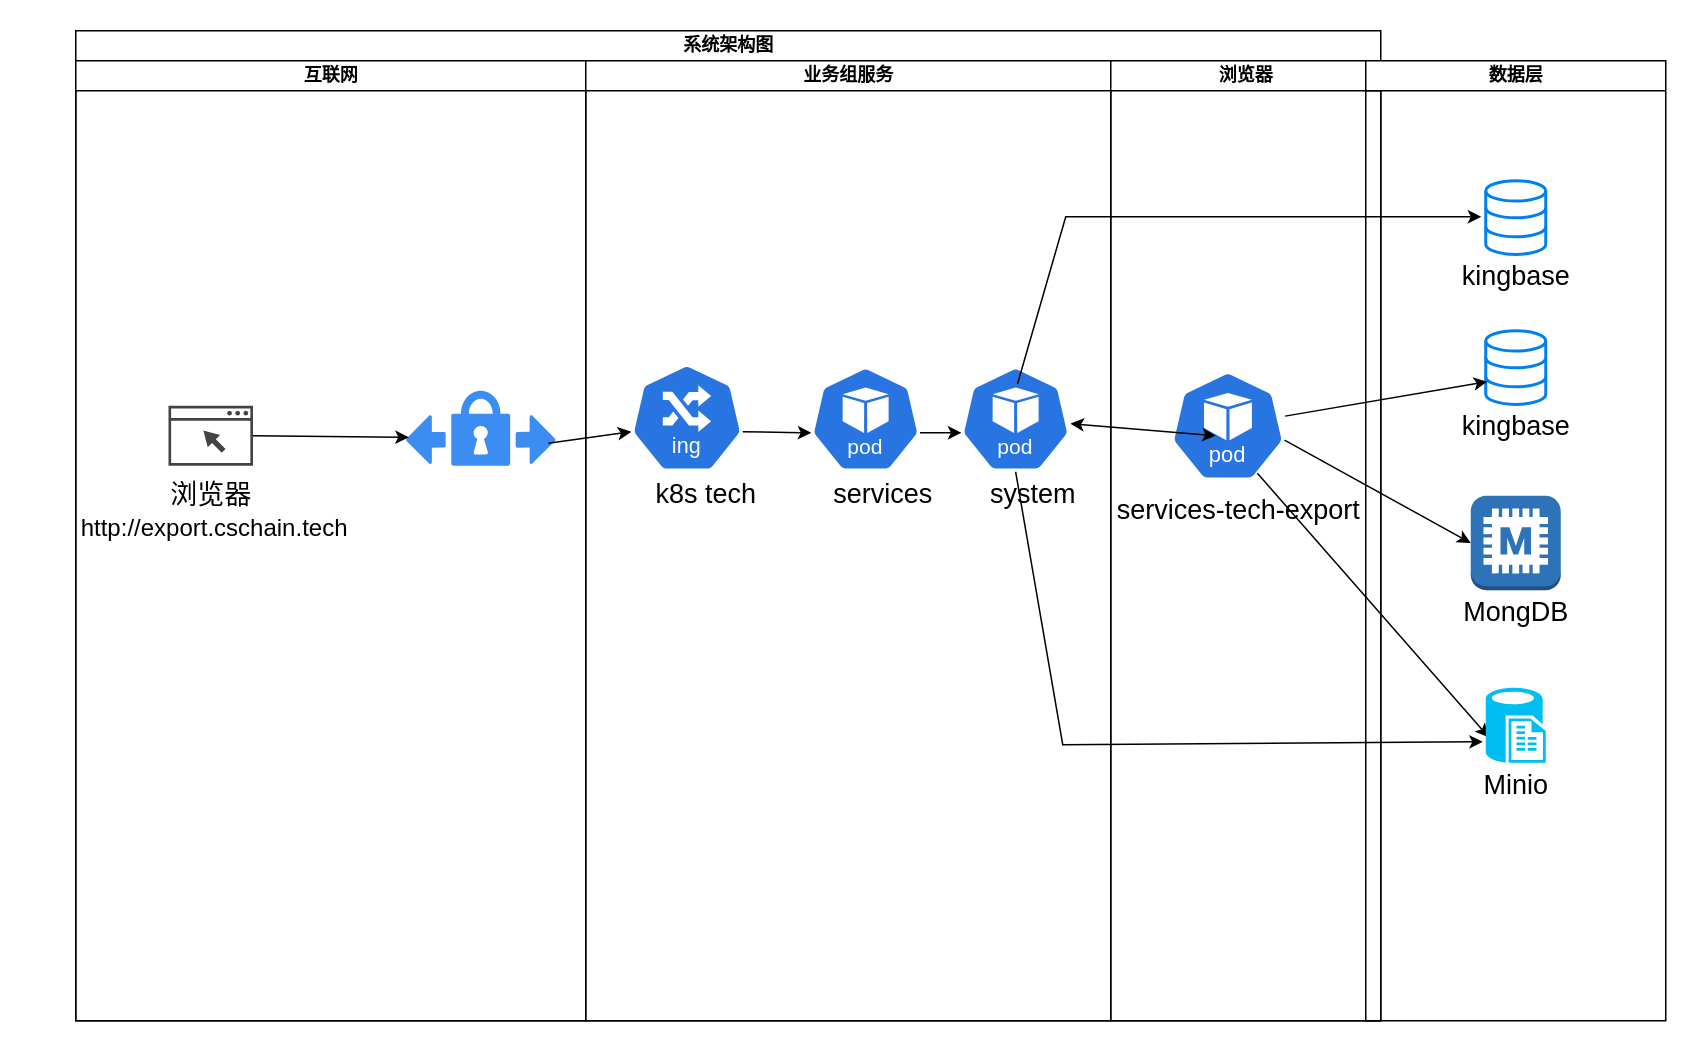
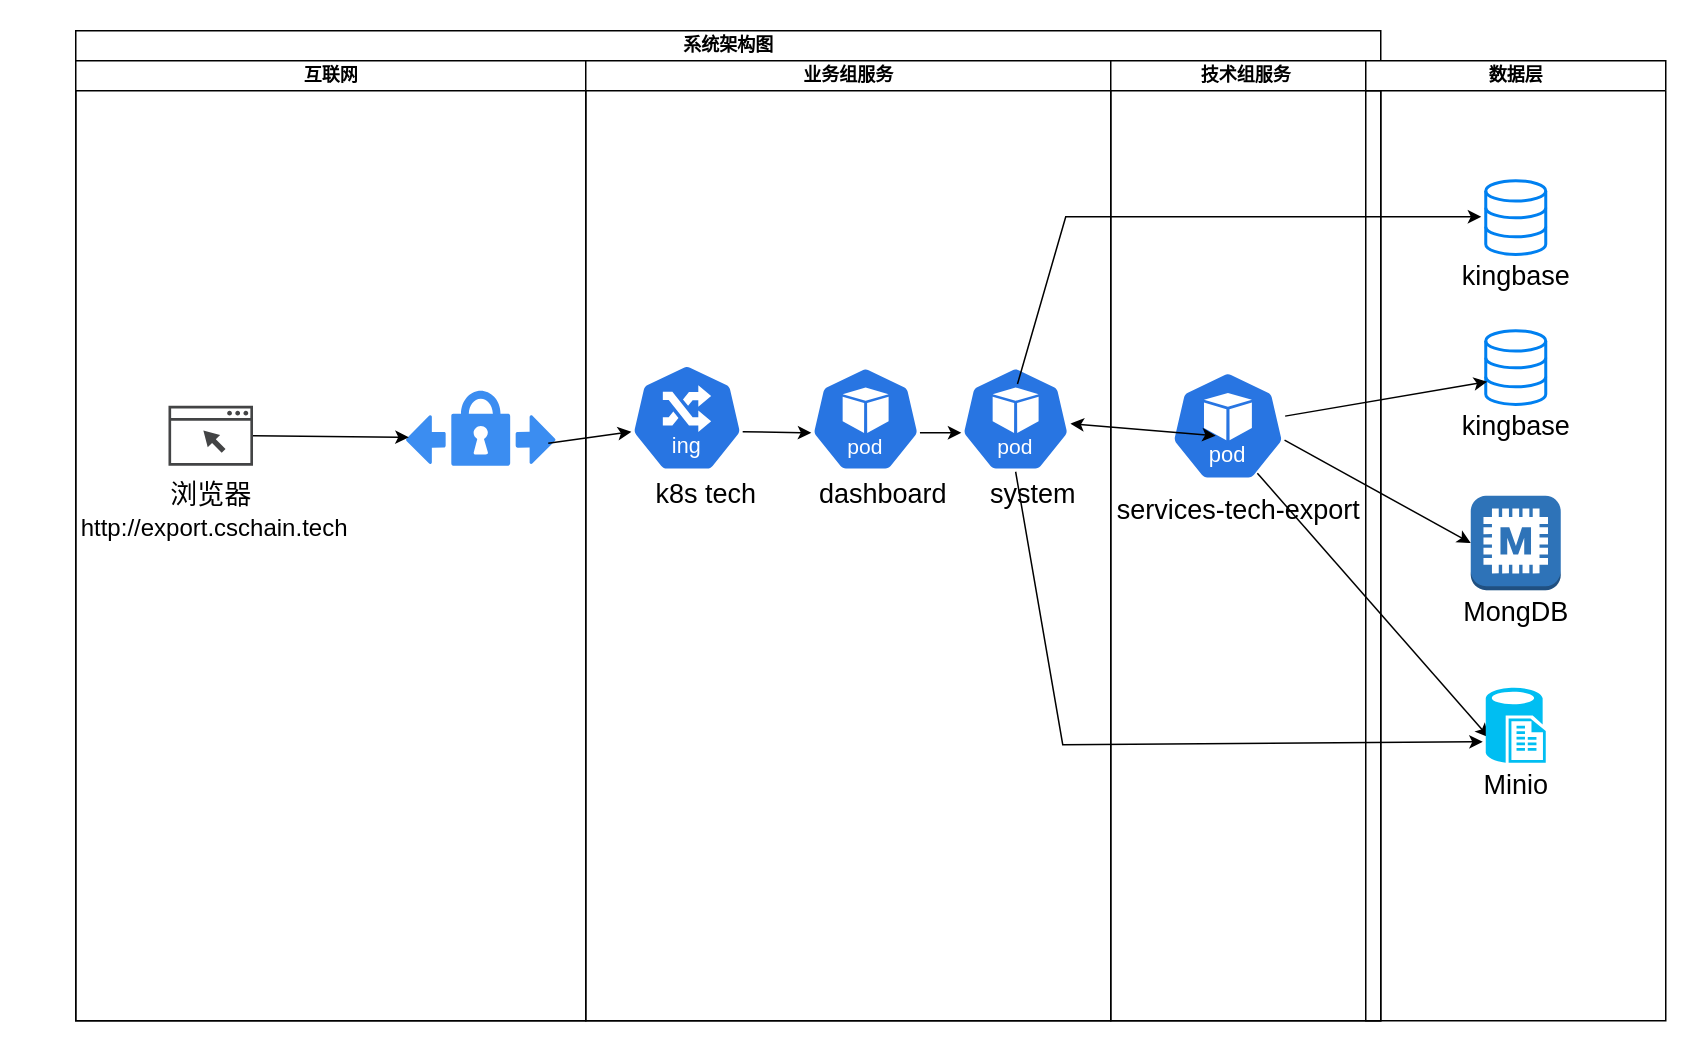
(1247, 76) -> (1247, 76)
(884, 494) -> (884, 494)
